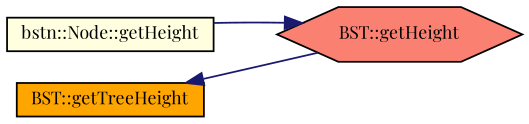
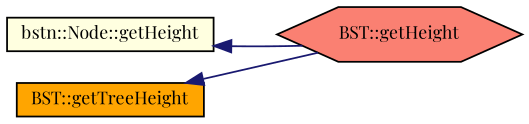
(249, 23) -> (267, 46)
